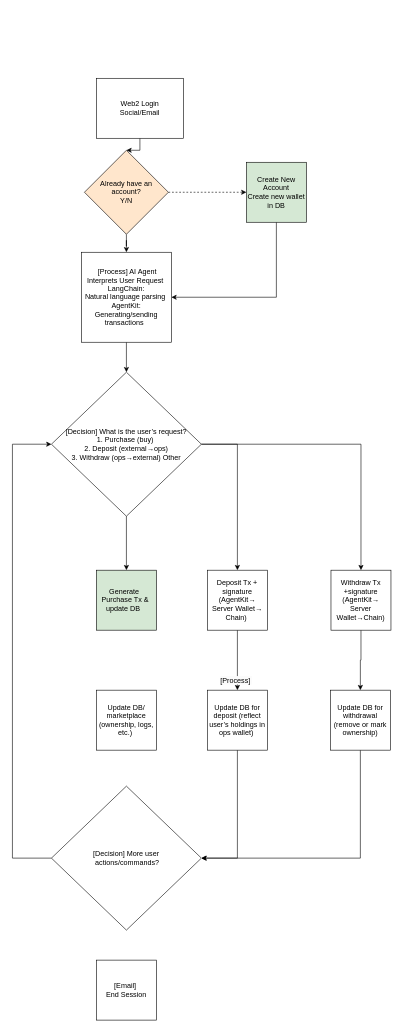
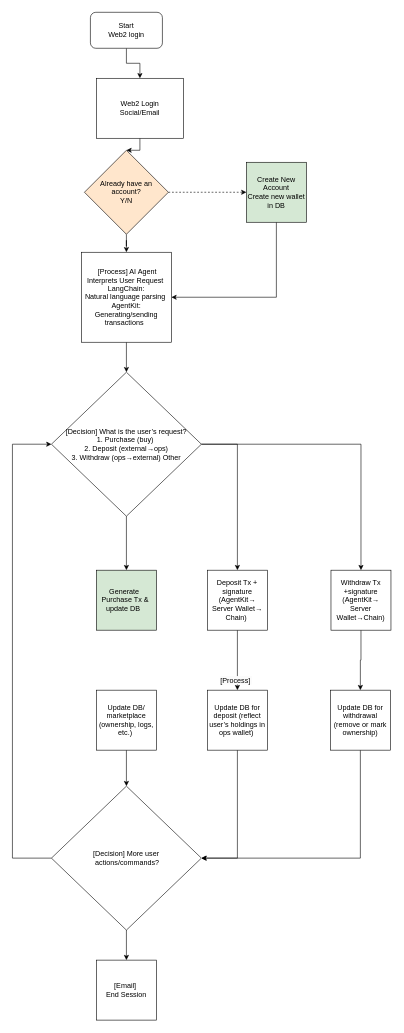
none -> (126, 30)
none -> (126, 56)
none -> (126, 766)
none -> (126, 943)
